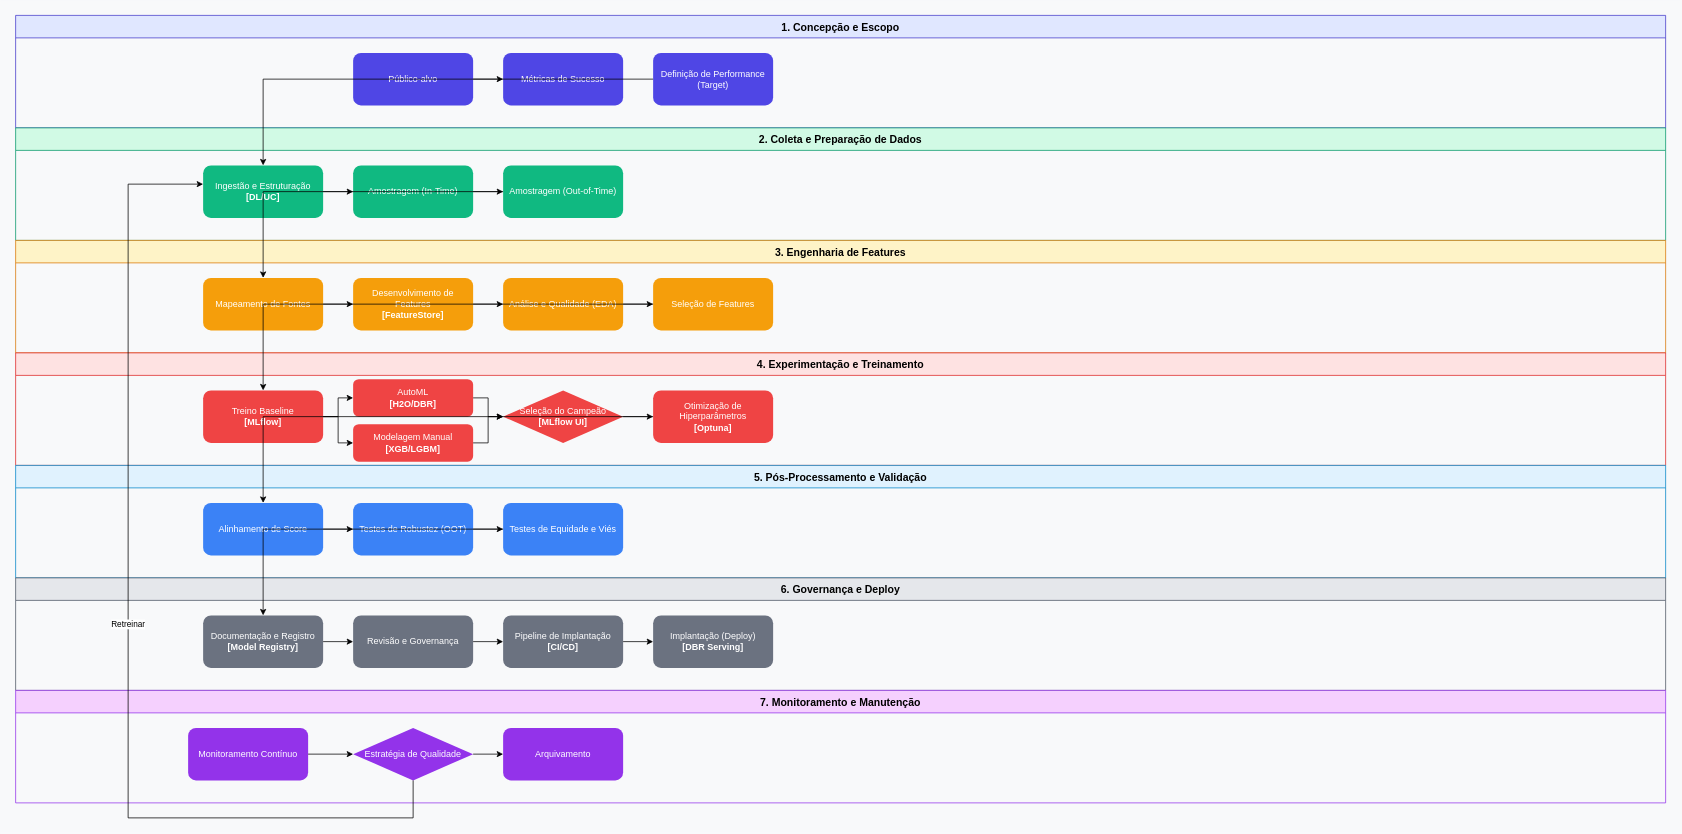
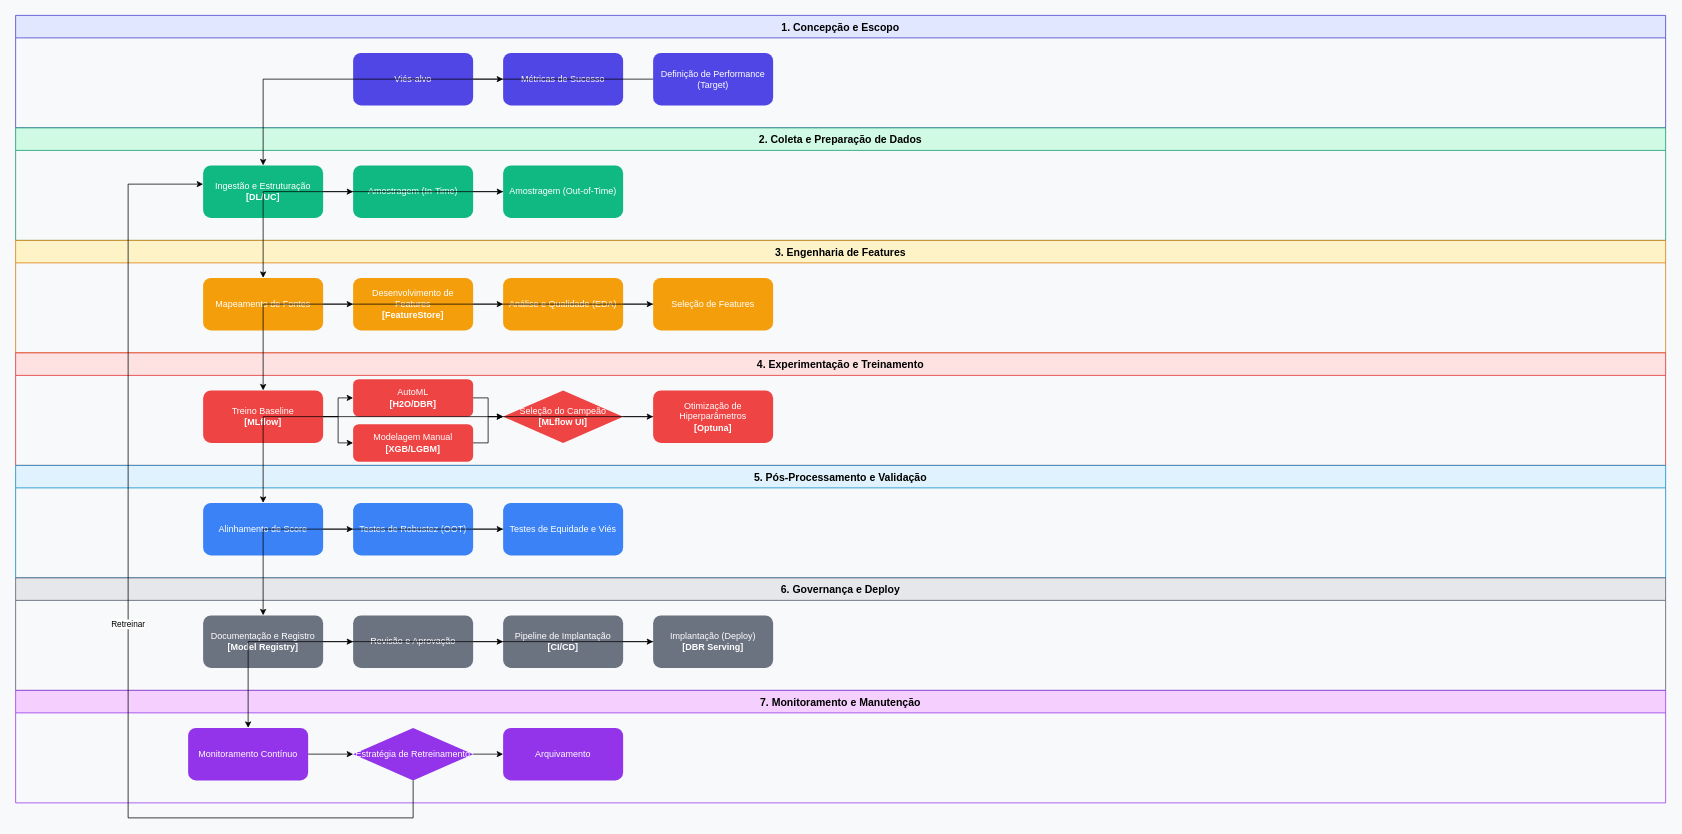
(413, 79) -> (413, 79)
(413, 642) -> (413, 642)
none -> (413, 642)
(413, 754) -> (413, 754)
